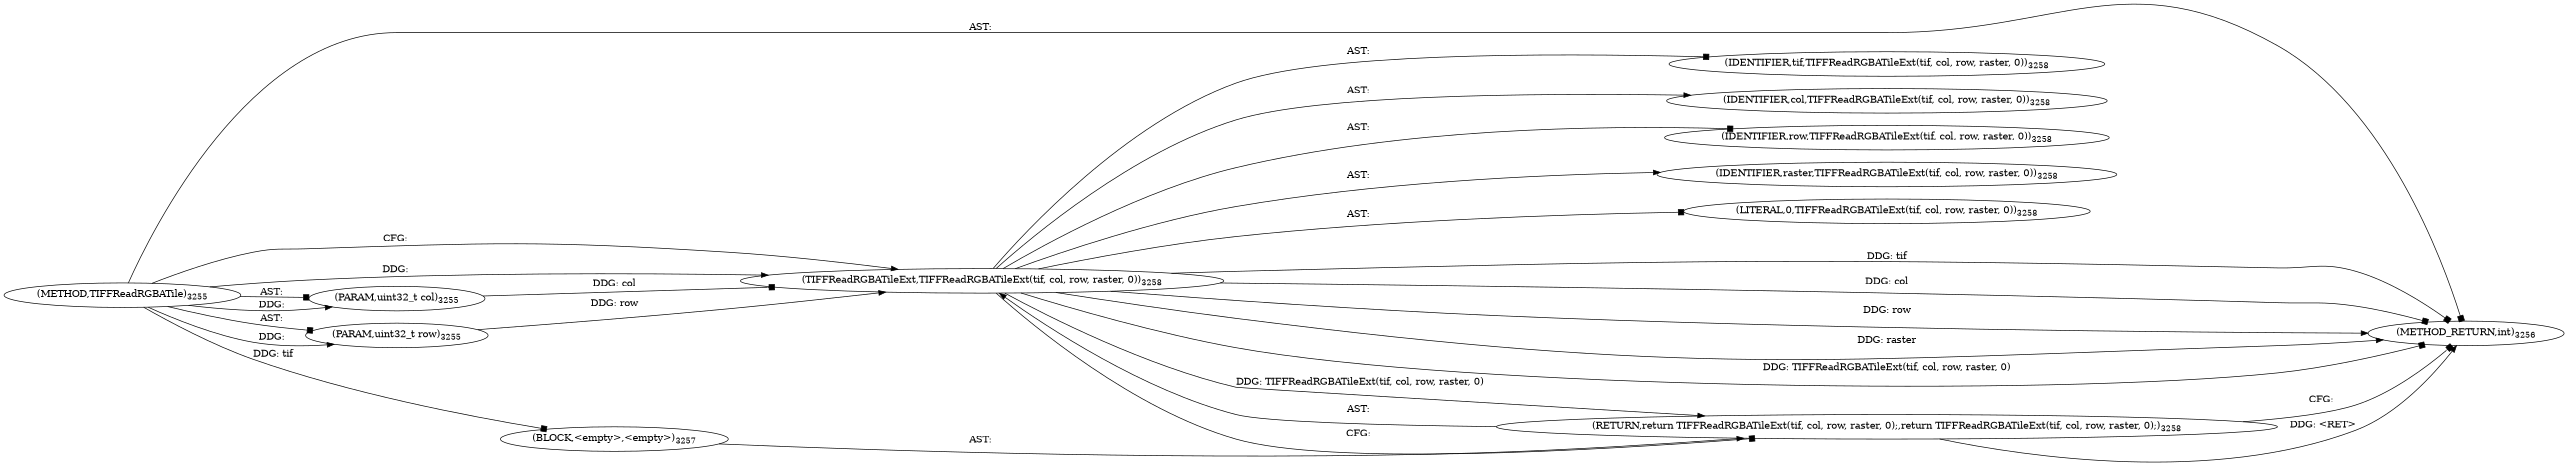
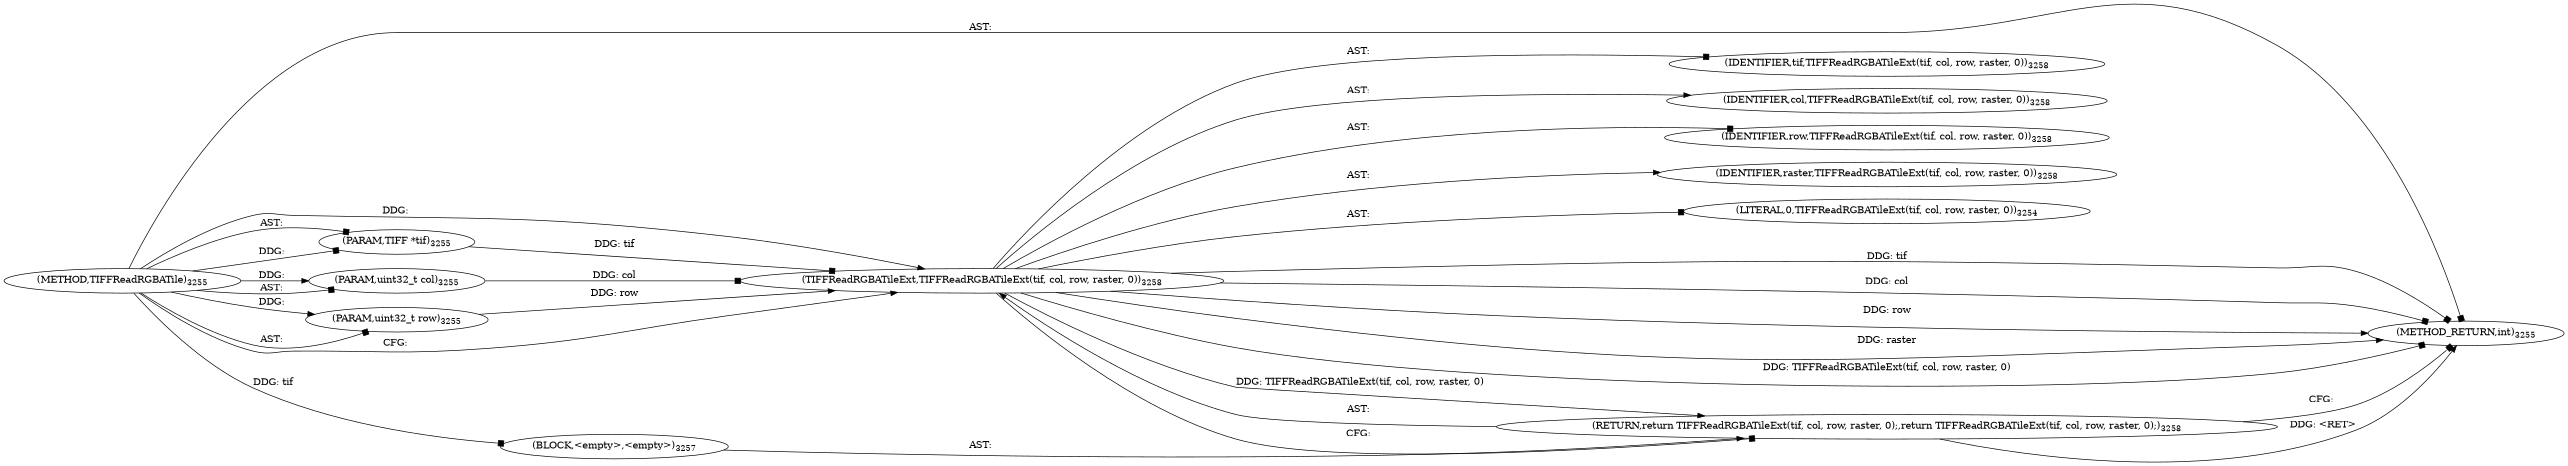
(2027, 210) -> (2027, 210)
none -> (397, 242)
(2525, 332) -> (2525, 332)
